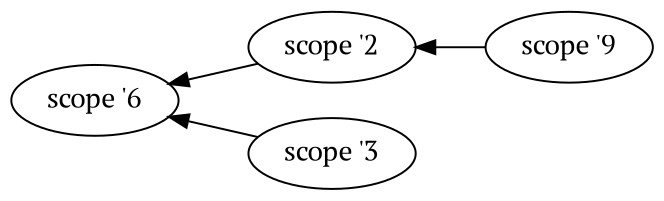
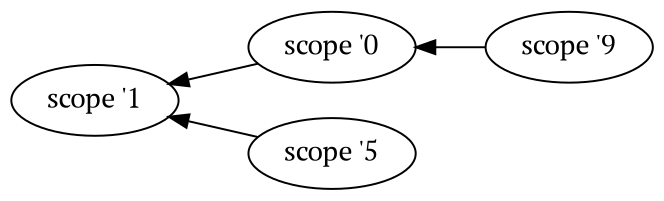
(332, 47) -> (332, 47)
(95, 100) -> (95, 100)
(332, 154) -> (332, 154)
